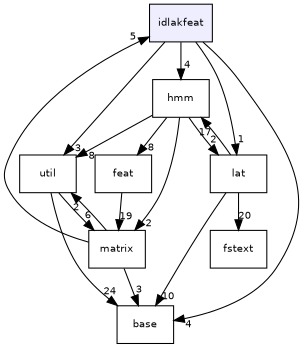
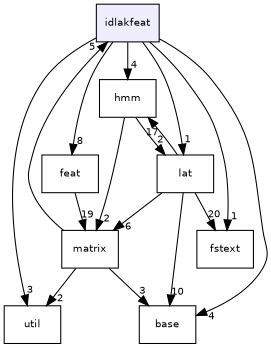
none -> (212, 121)
(155, 132) -> (86, 90)
(119, 134) -> none
(72, 208) -> (142, 208)
(70, 252) -> none
